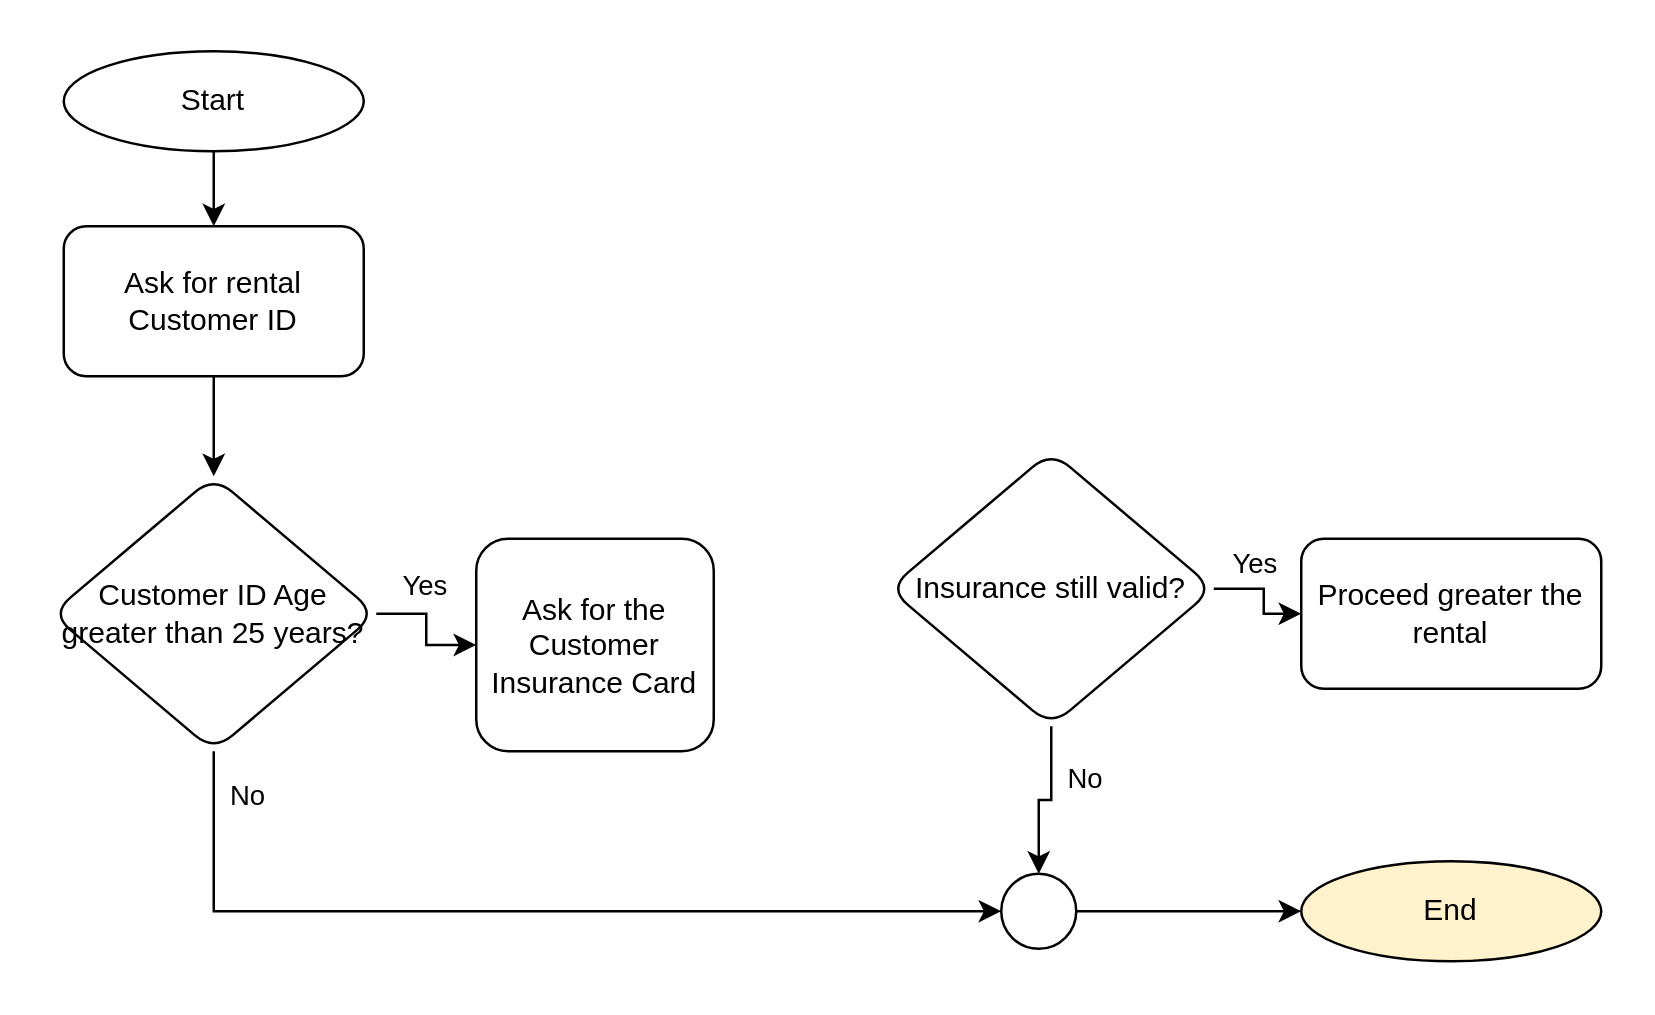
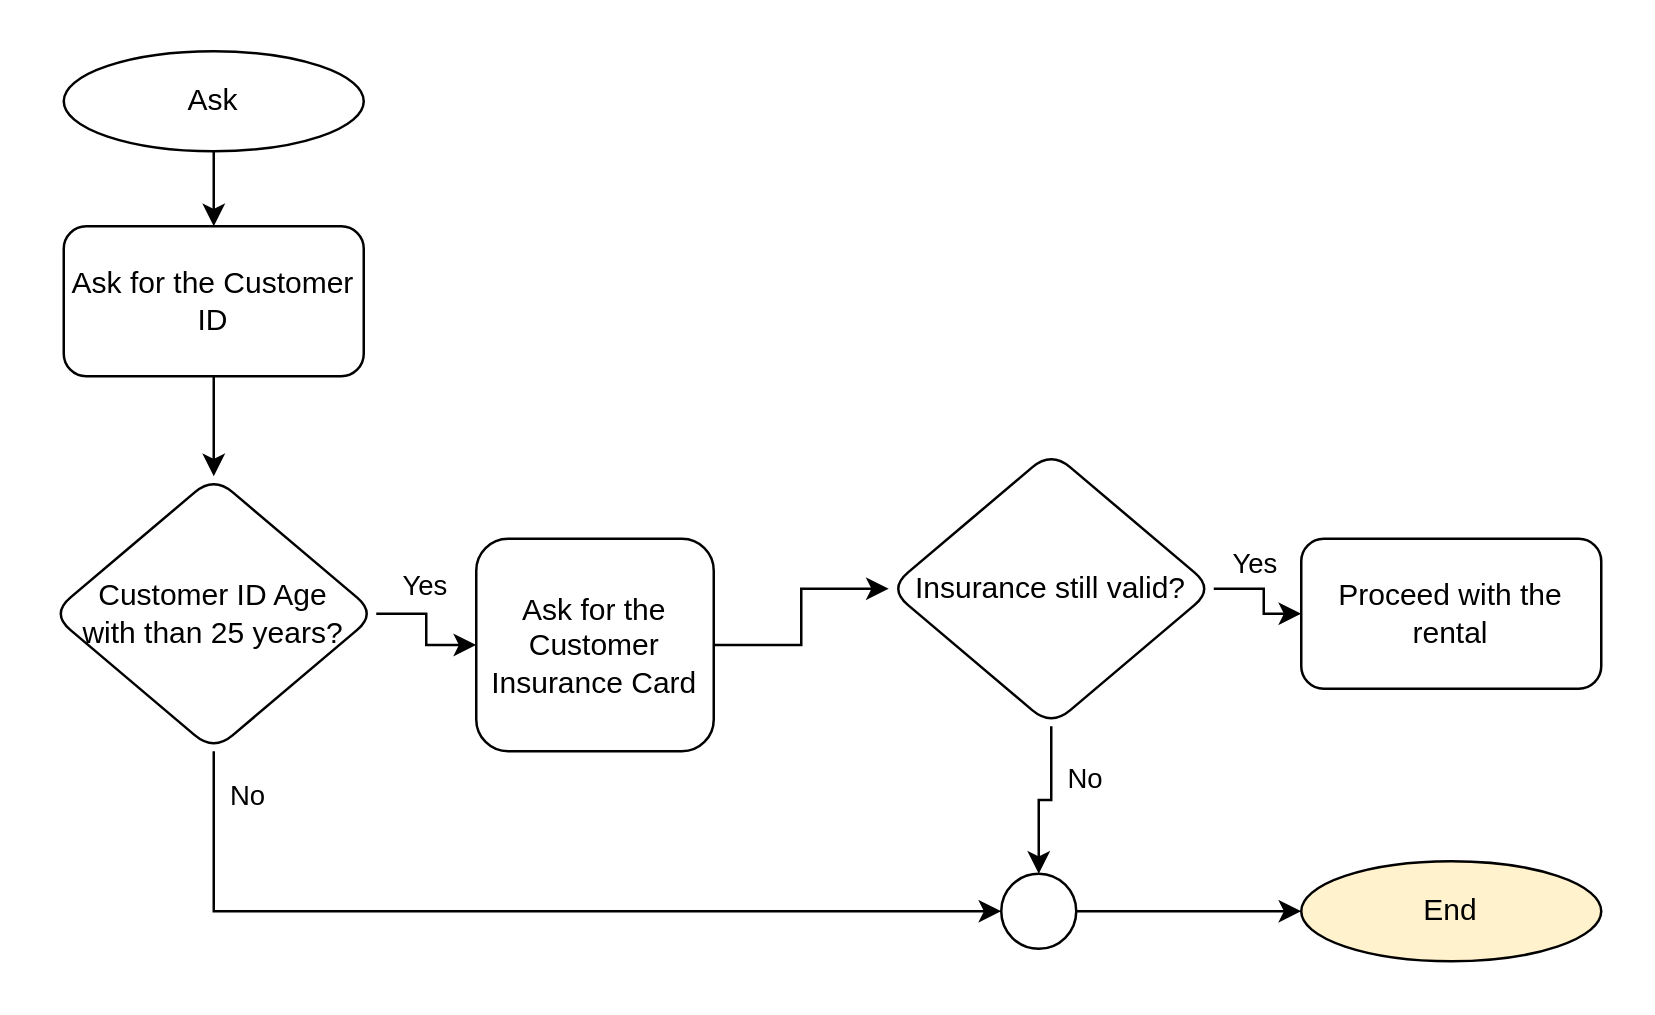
(214, 101) -> (214, 101)
(214, 301) -> (214, 301)
(214, 614) -> (214, 614)
(1451, 614) -> (1451, 614)
none -> (801, 625)
